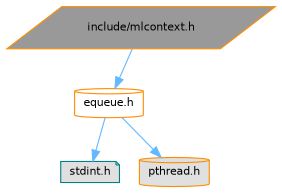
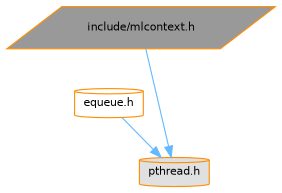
(126, 63) -> (157, 98)
(90, 172) -> none
